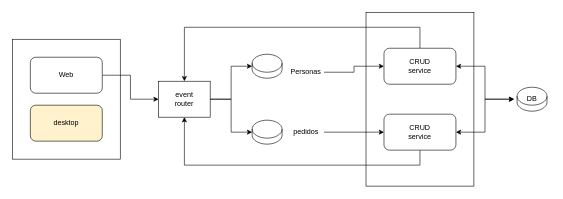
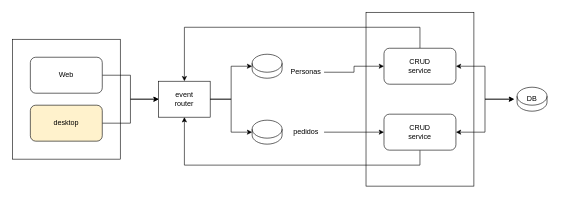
none -> (127, 123)
